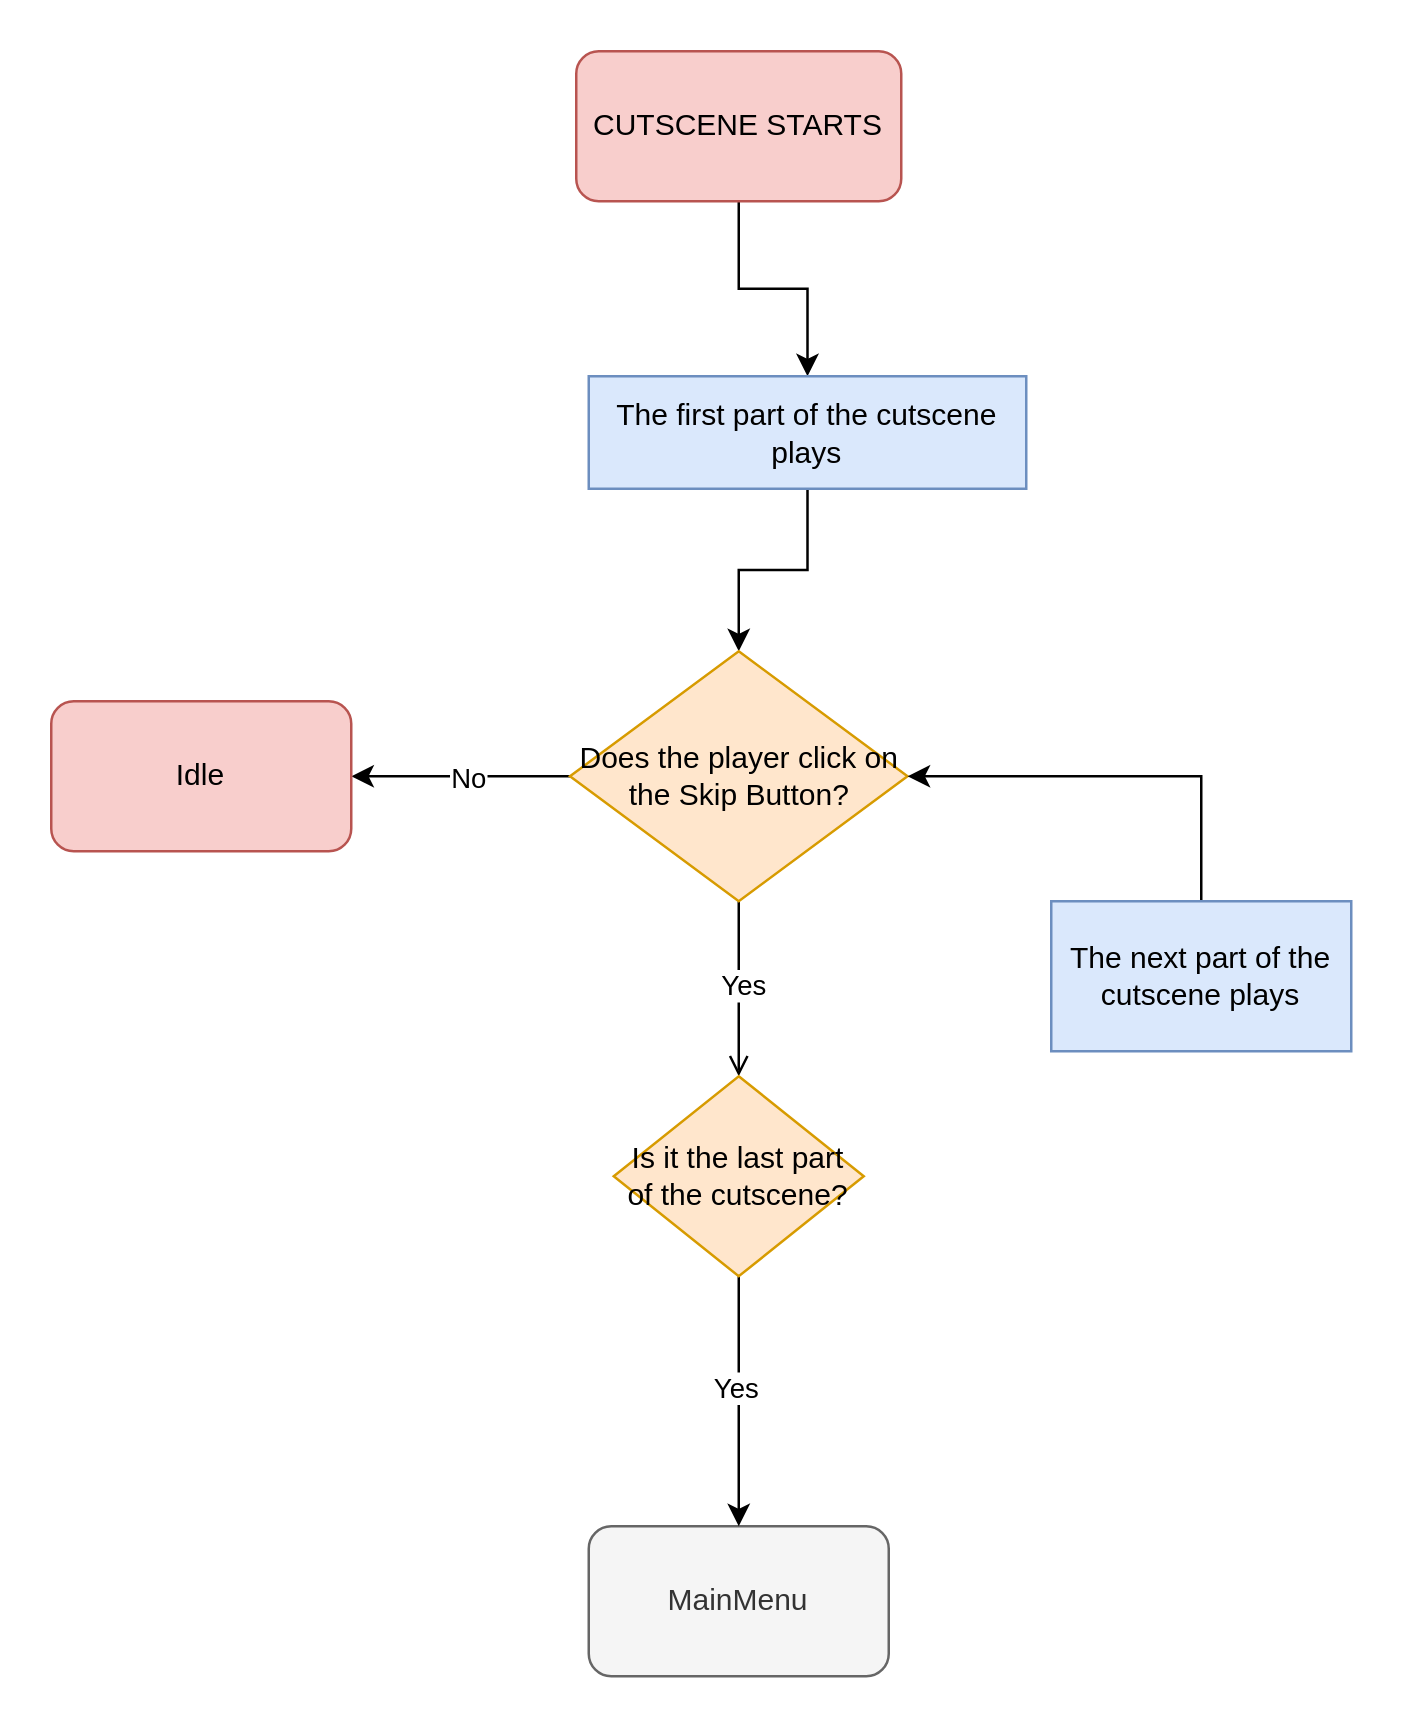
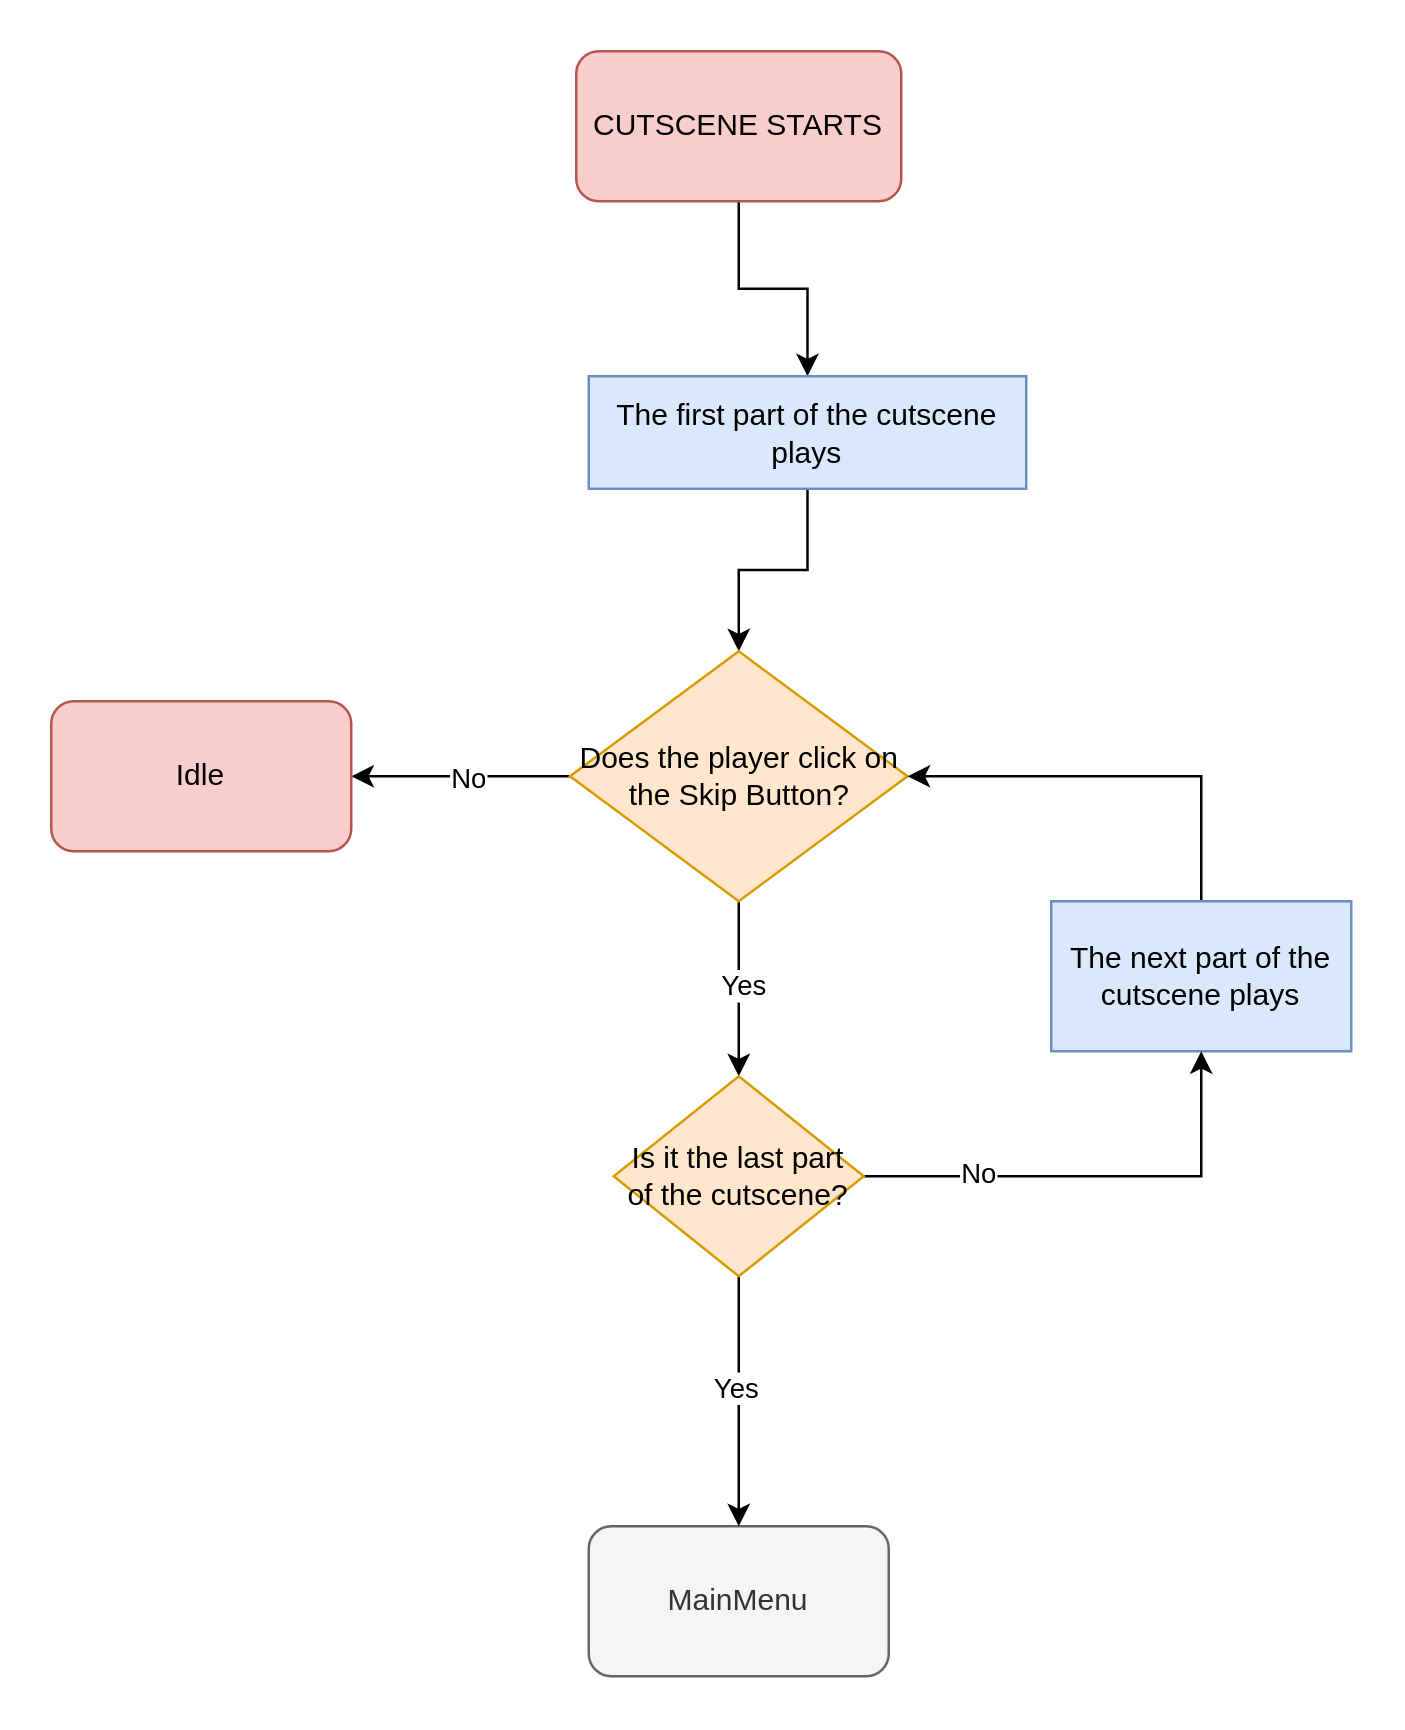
(739, 1062) -> (739, 1058)
none -> (1087, 1176)
